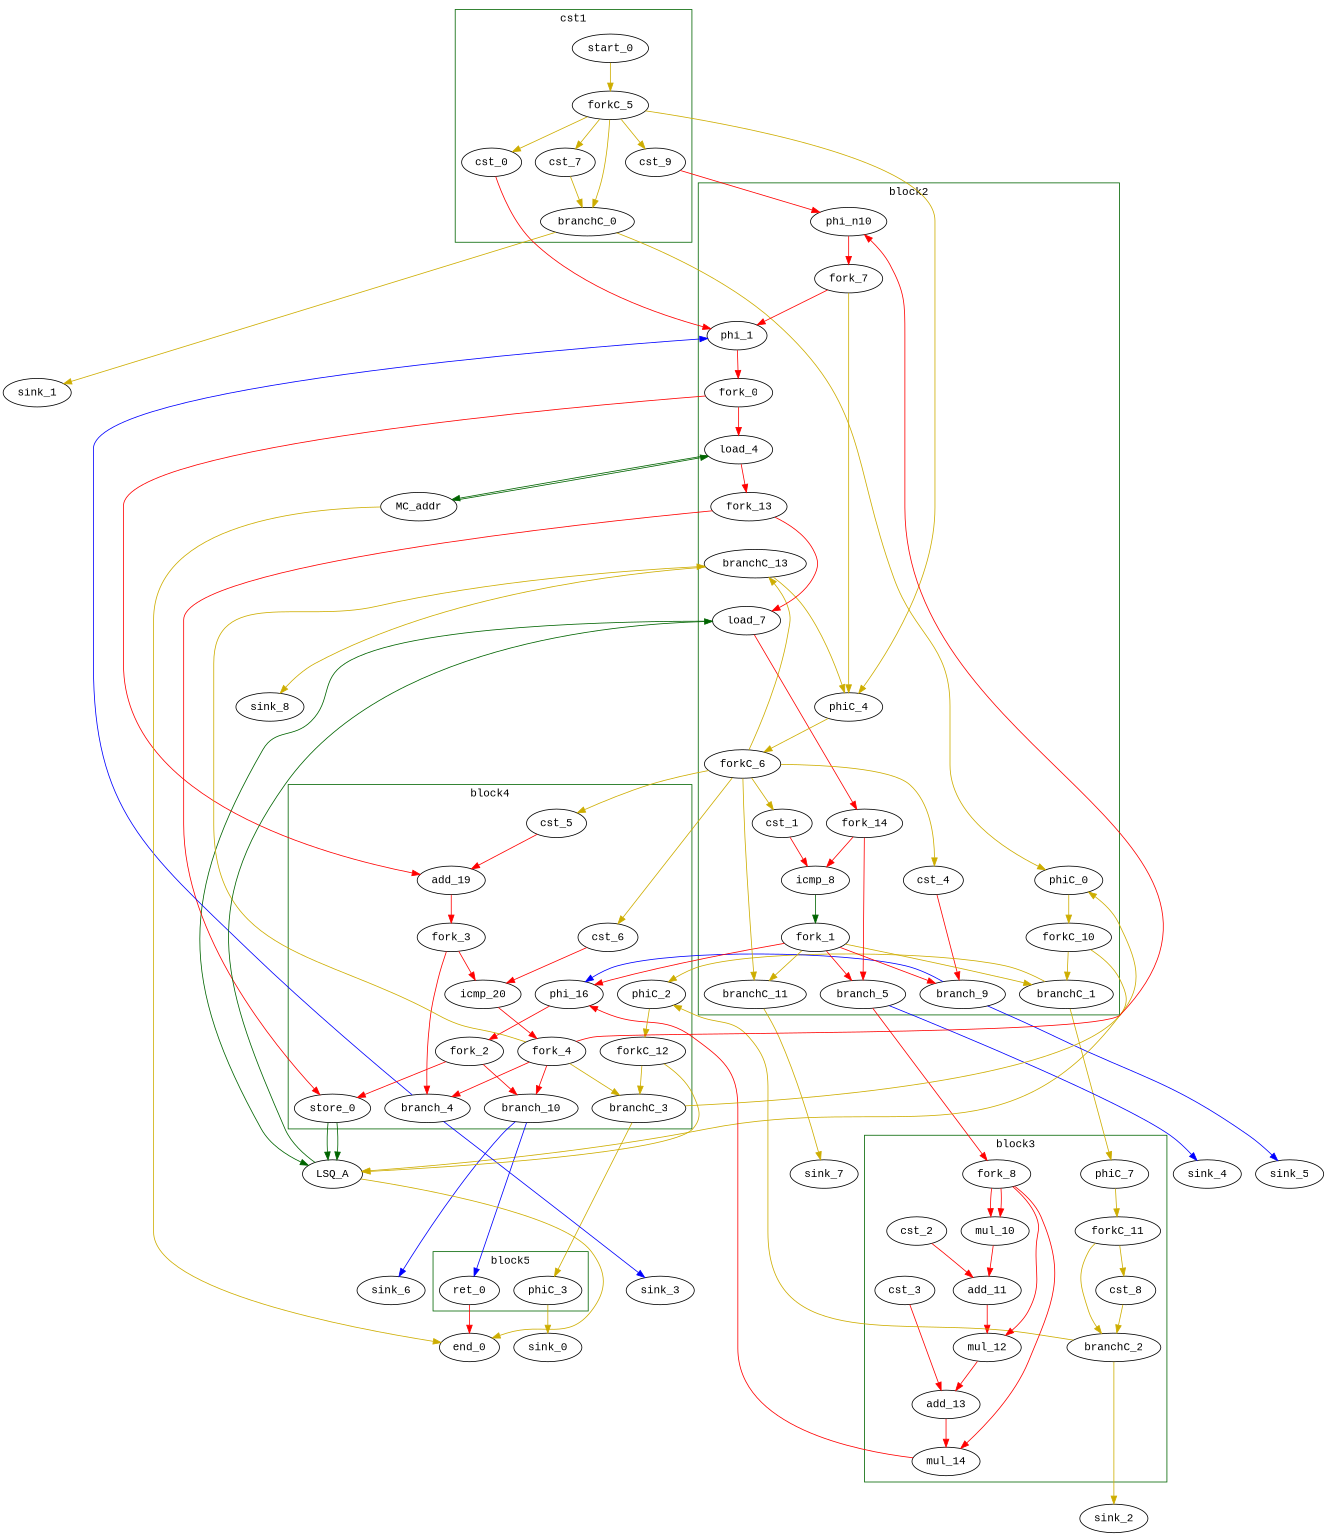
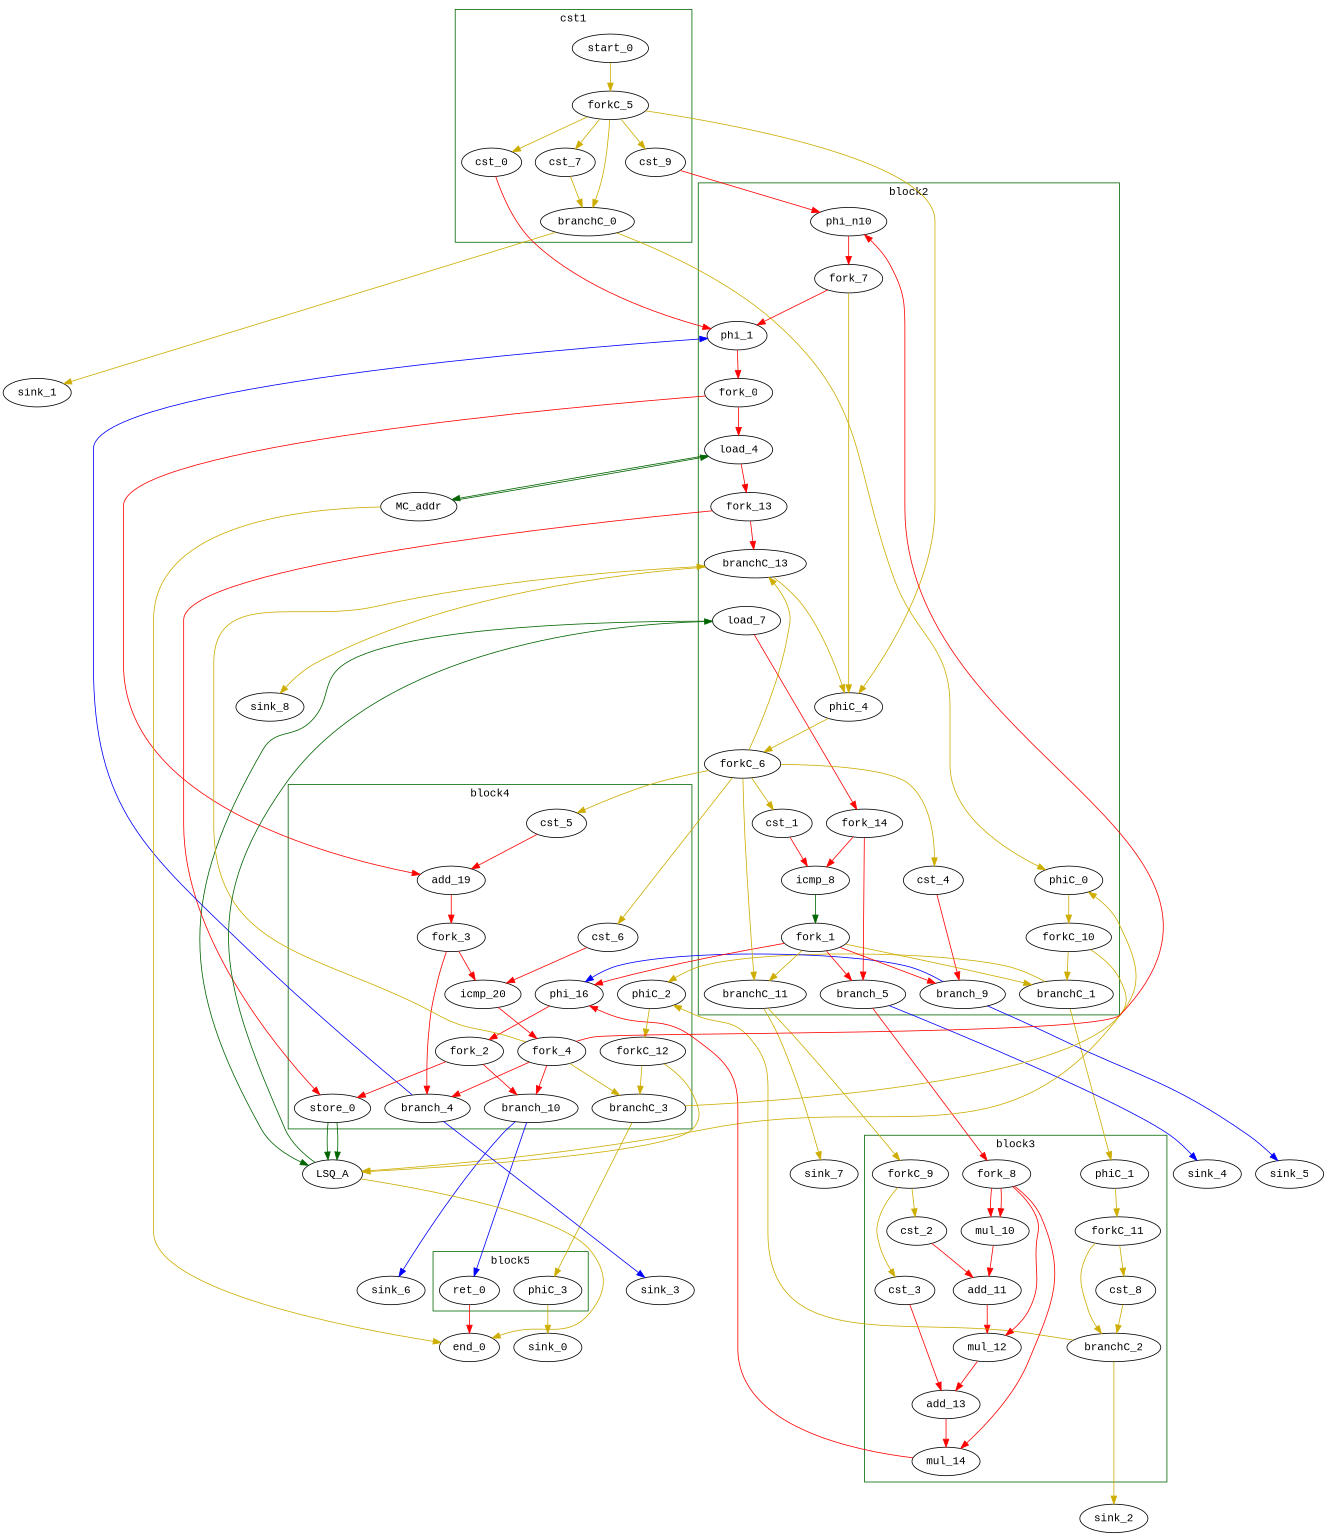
(817, 561) -> (752, 531)
none -> (910, 1174)
(1115, 1174) -> (1115, 1174)
